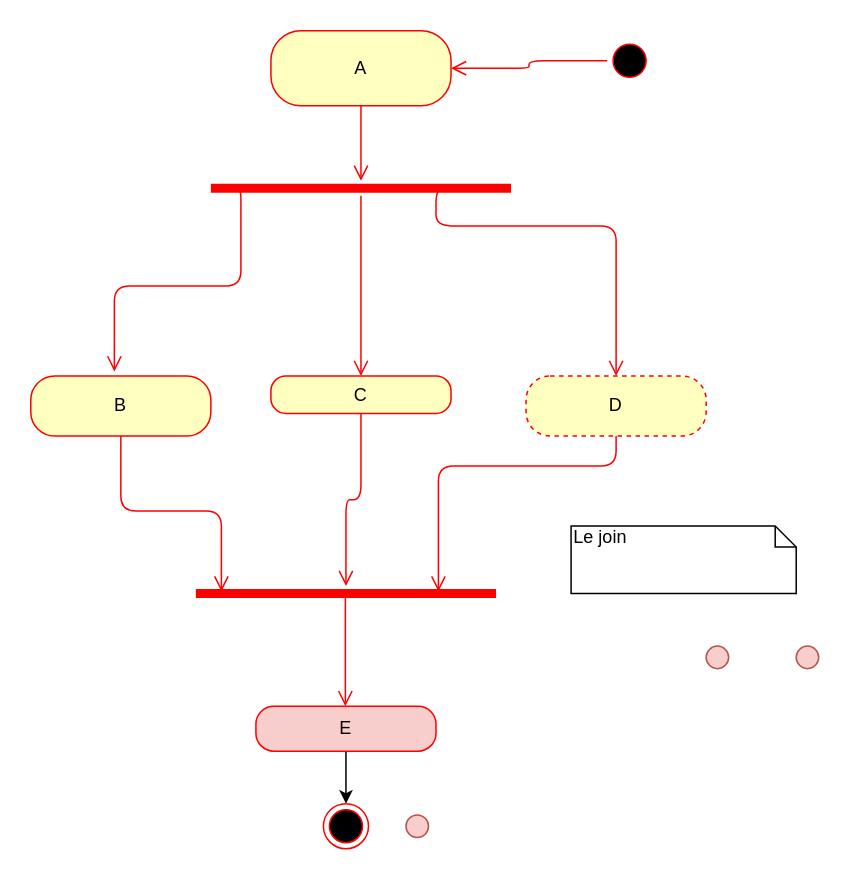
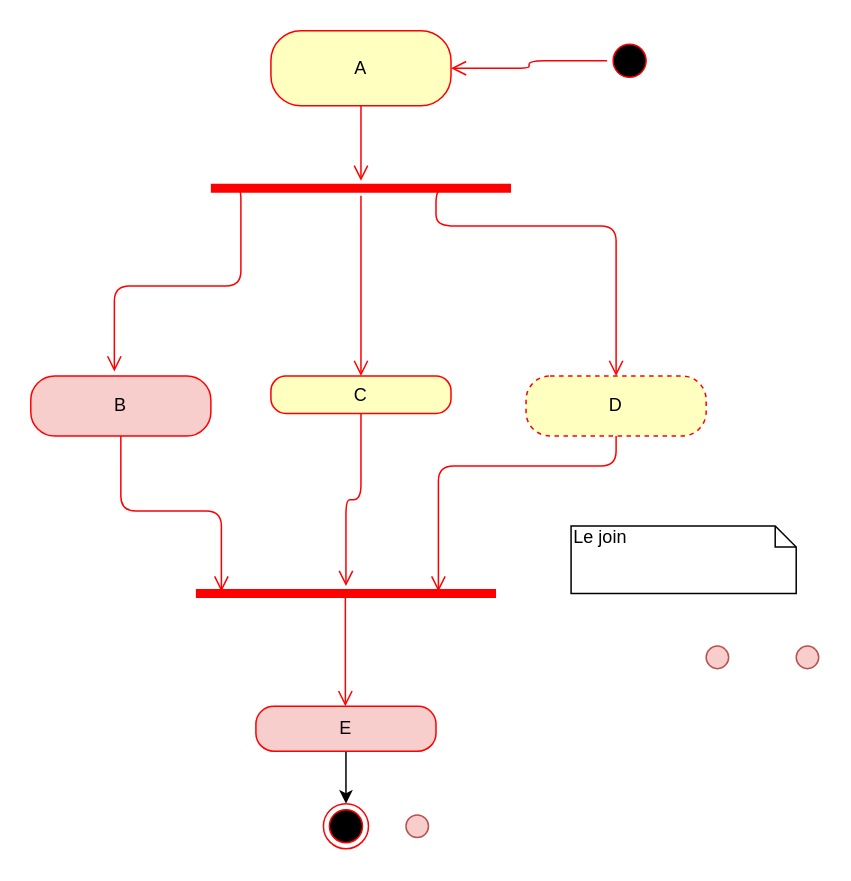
(121, 406) -> (121, 406)
